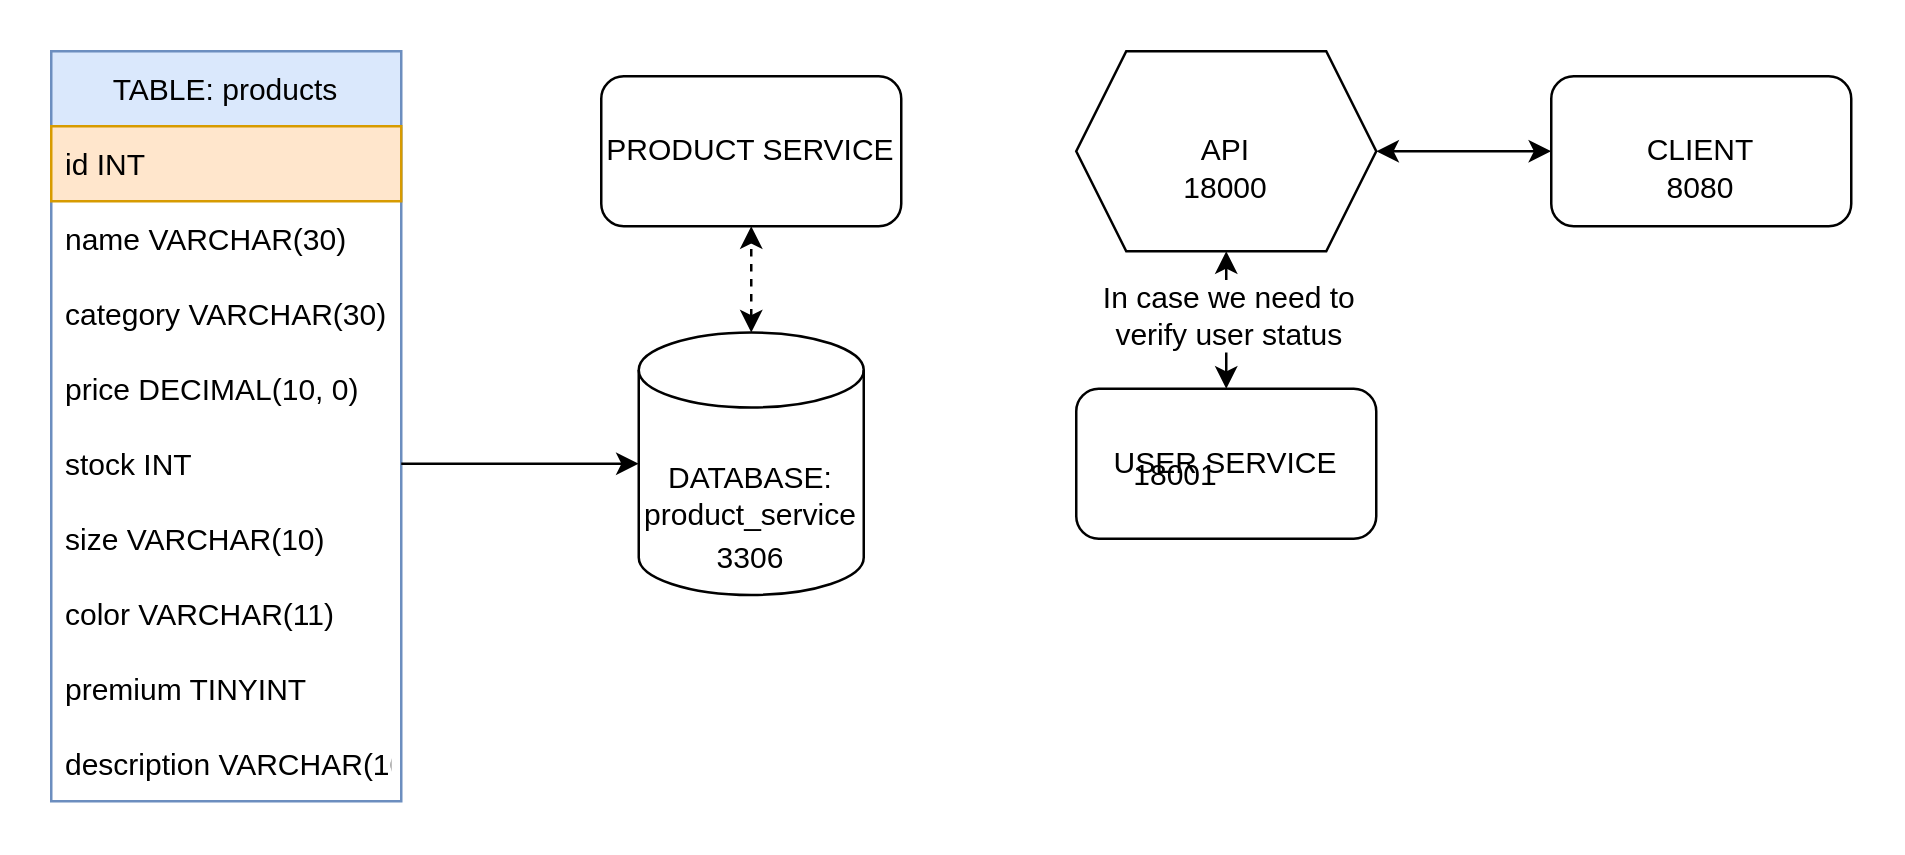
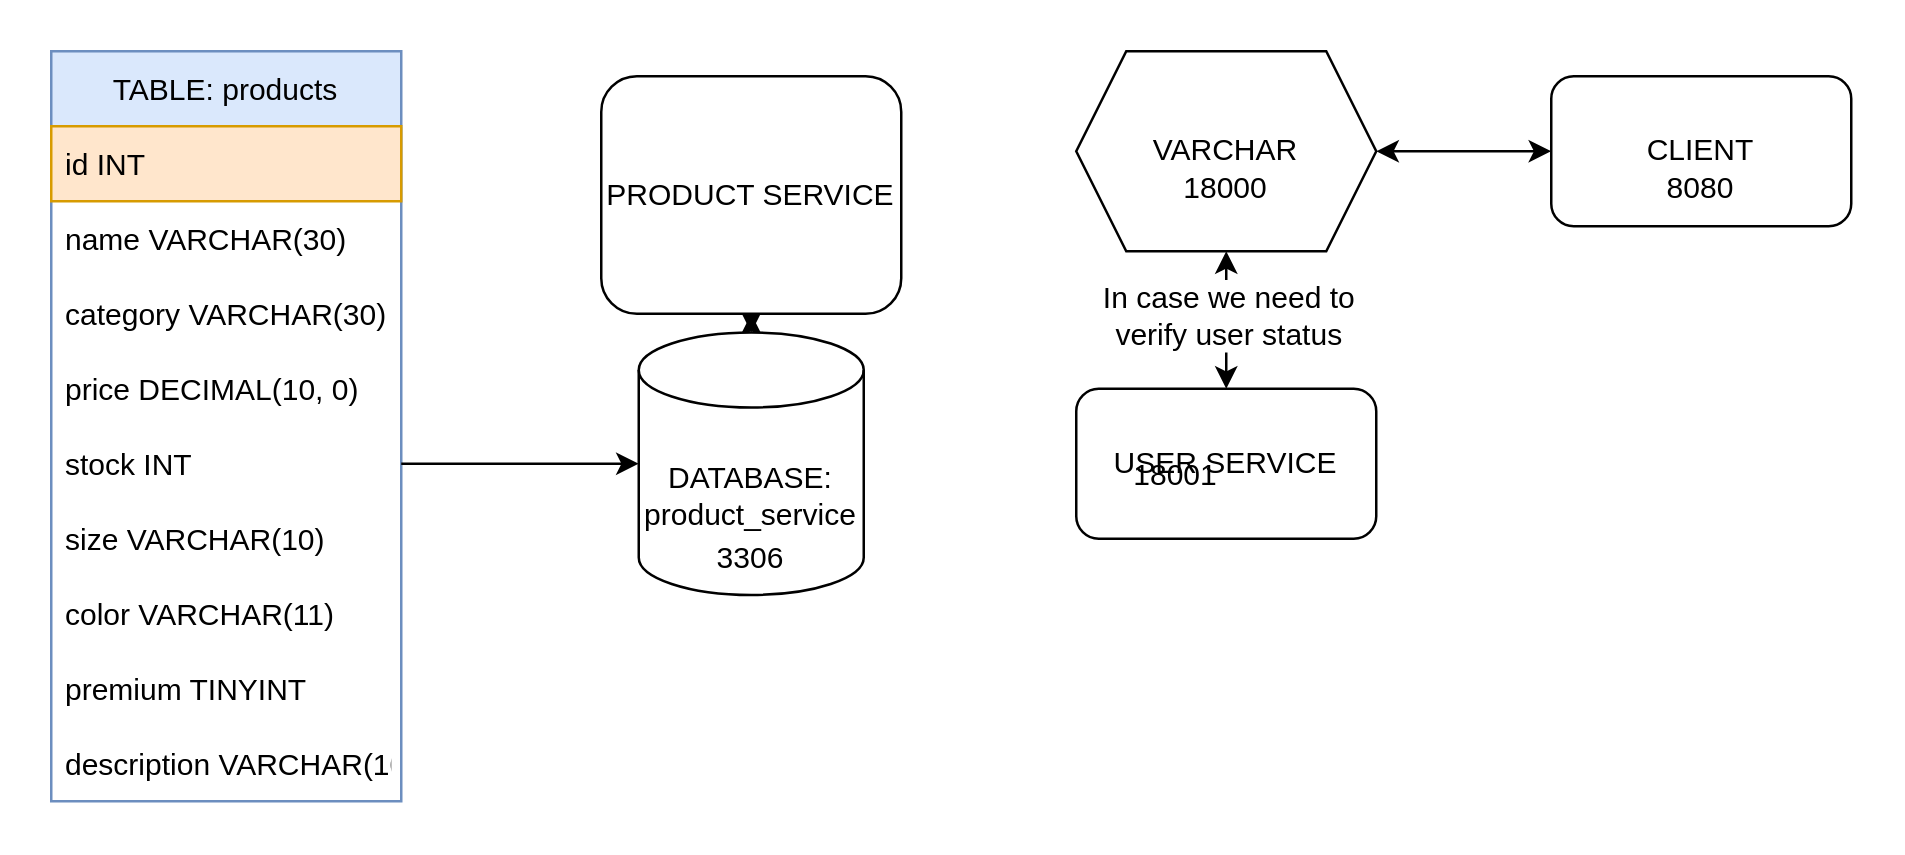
(751, 151) -> (751, 195)
(1226, 151) -> (1226, 151)
